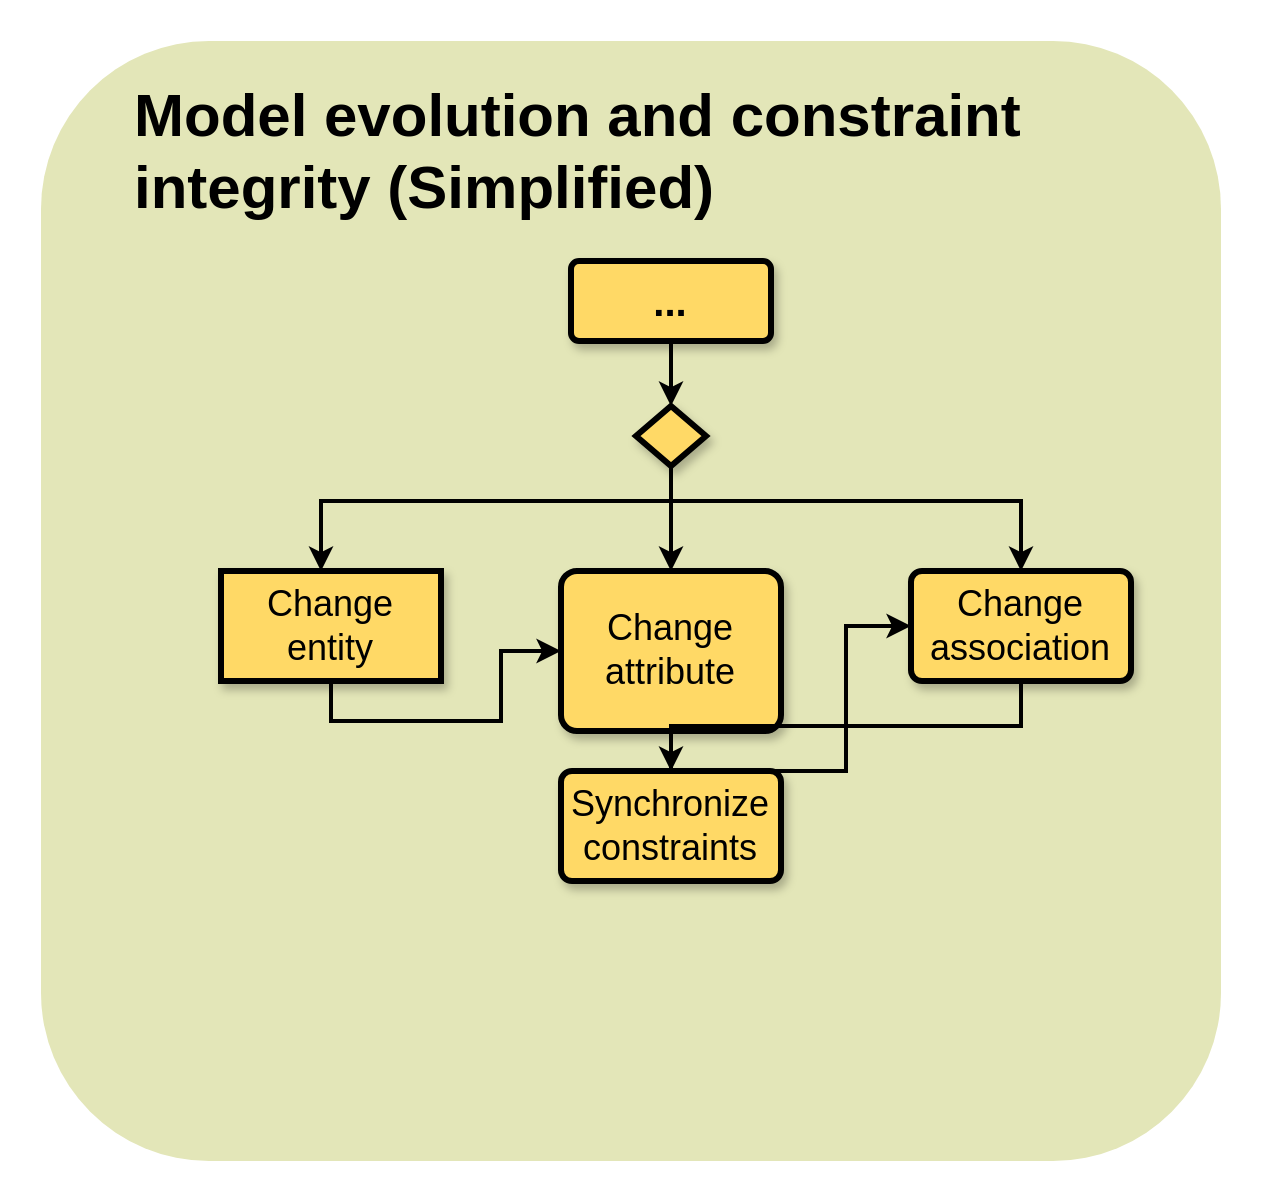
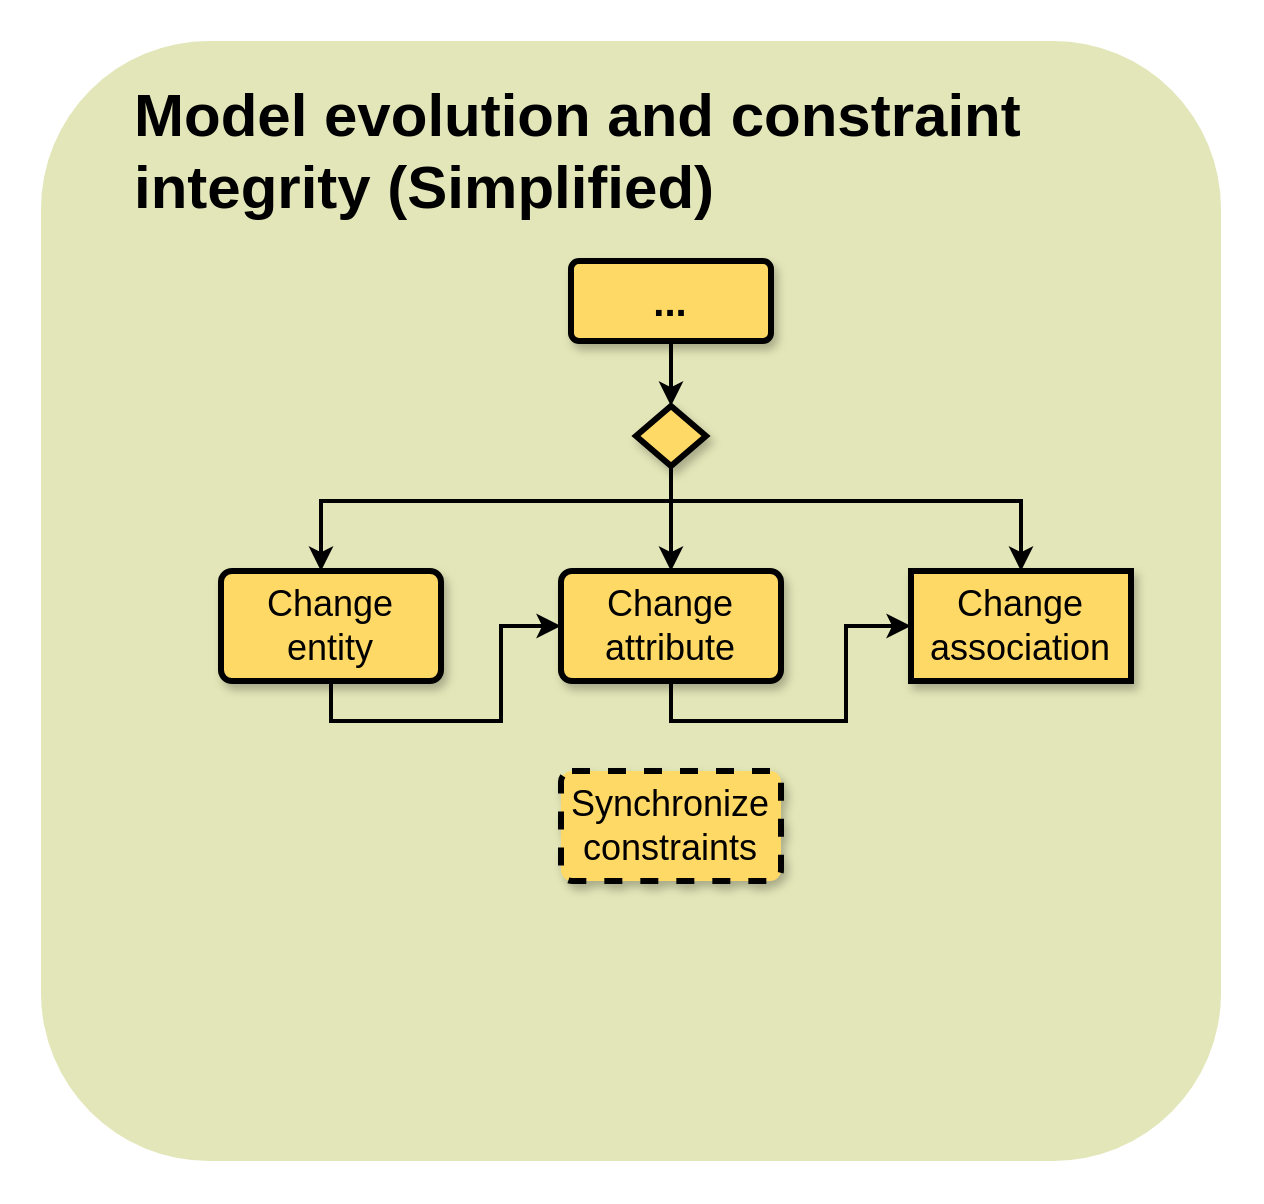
(331, 626) -> (331, 626)
(1021, 626) -> (1021, 626)
(671, 651) -> (671, 626)
(866, 726) -> none
(671, 826) -> (671, 826)
